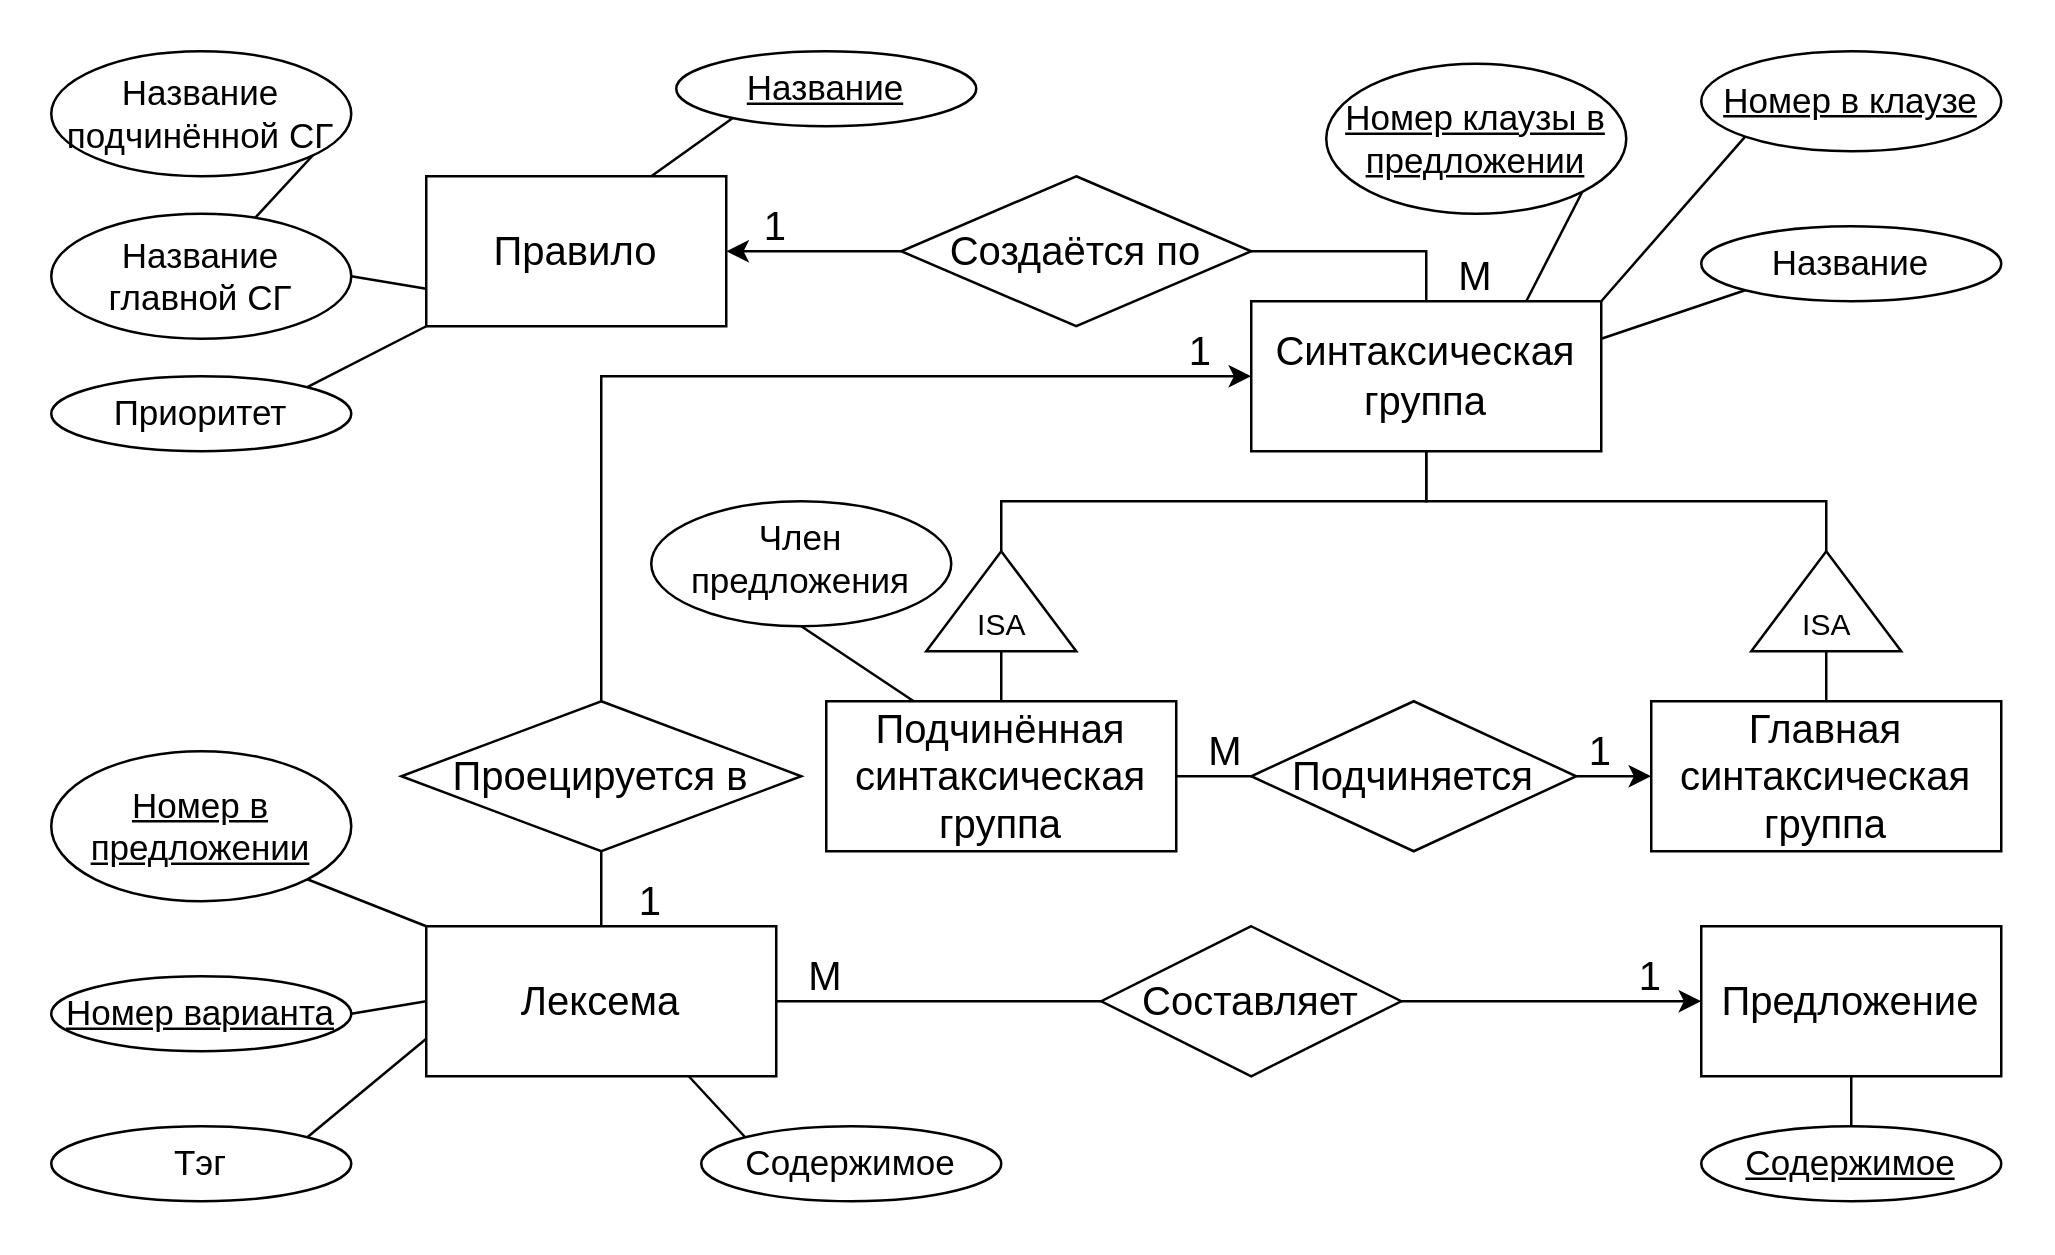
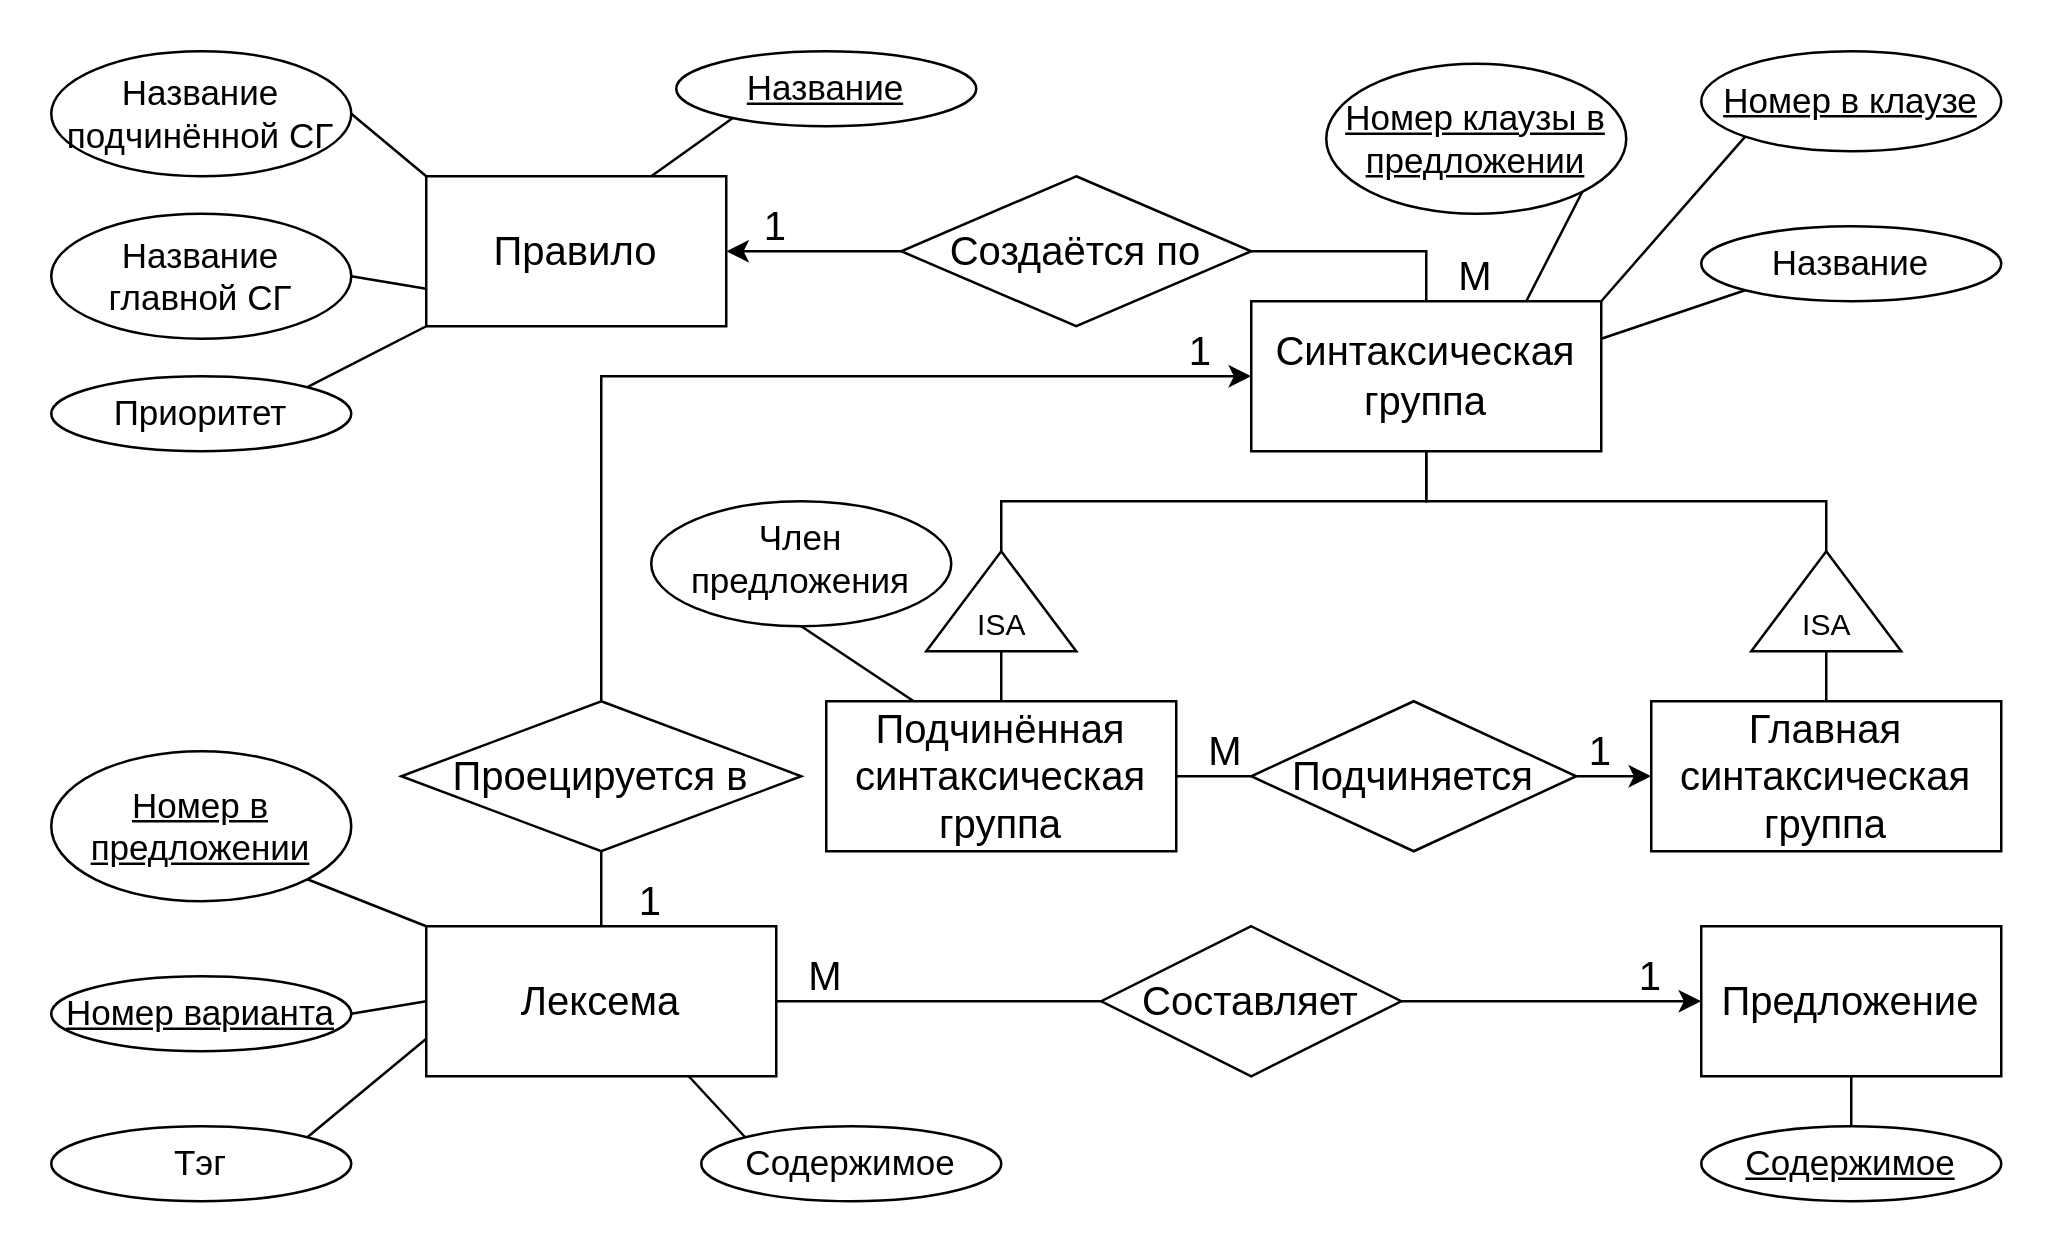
(284, 186) -> (388, 145)
